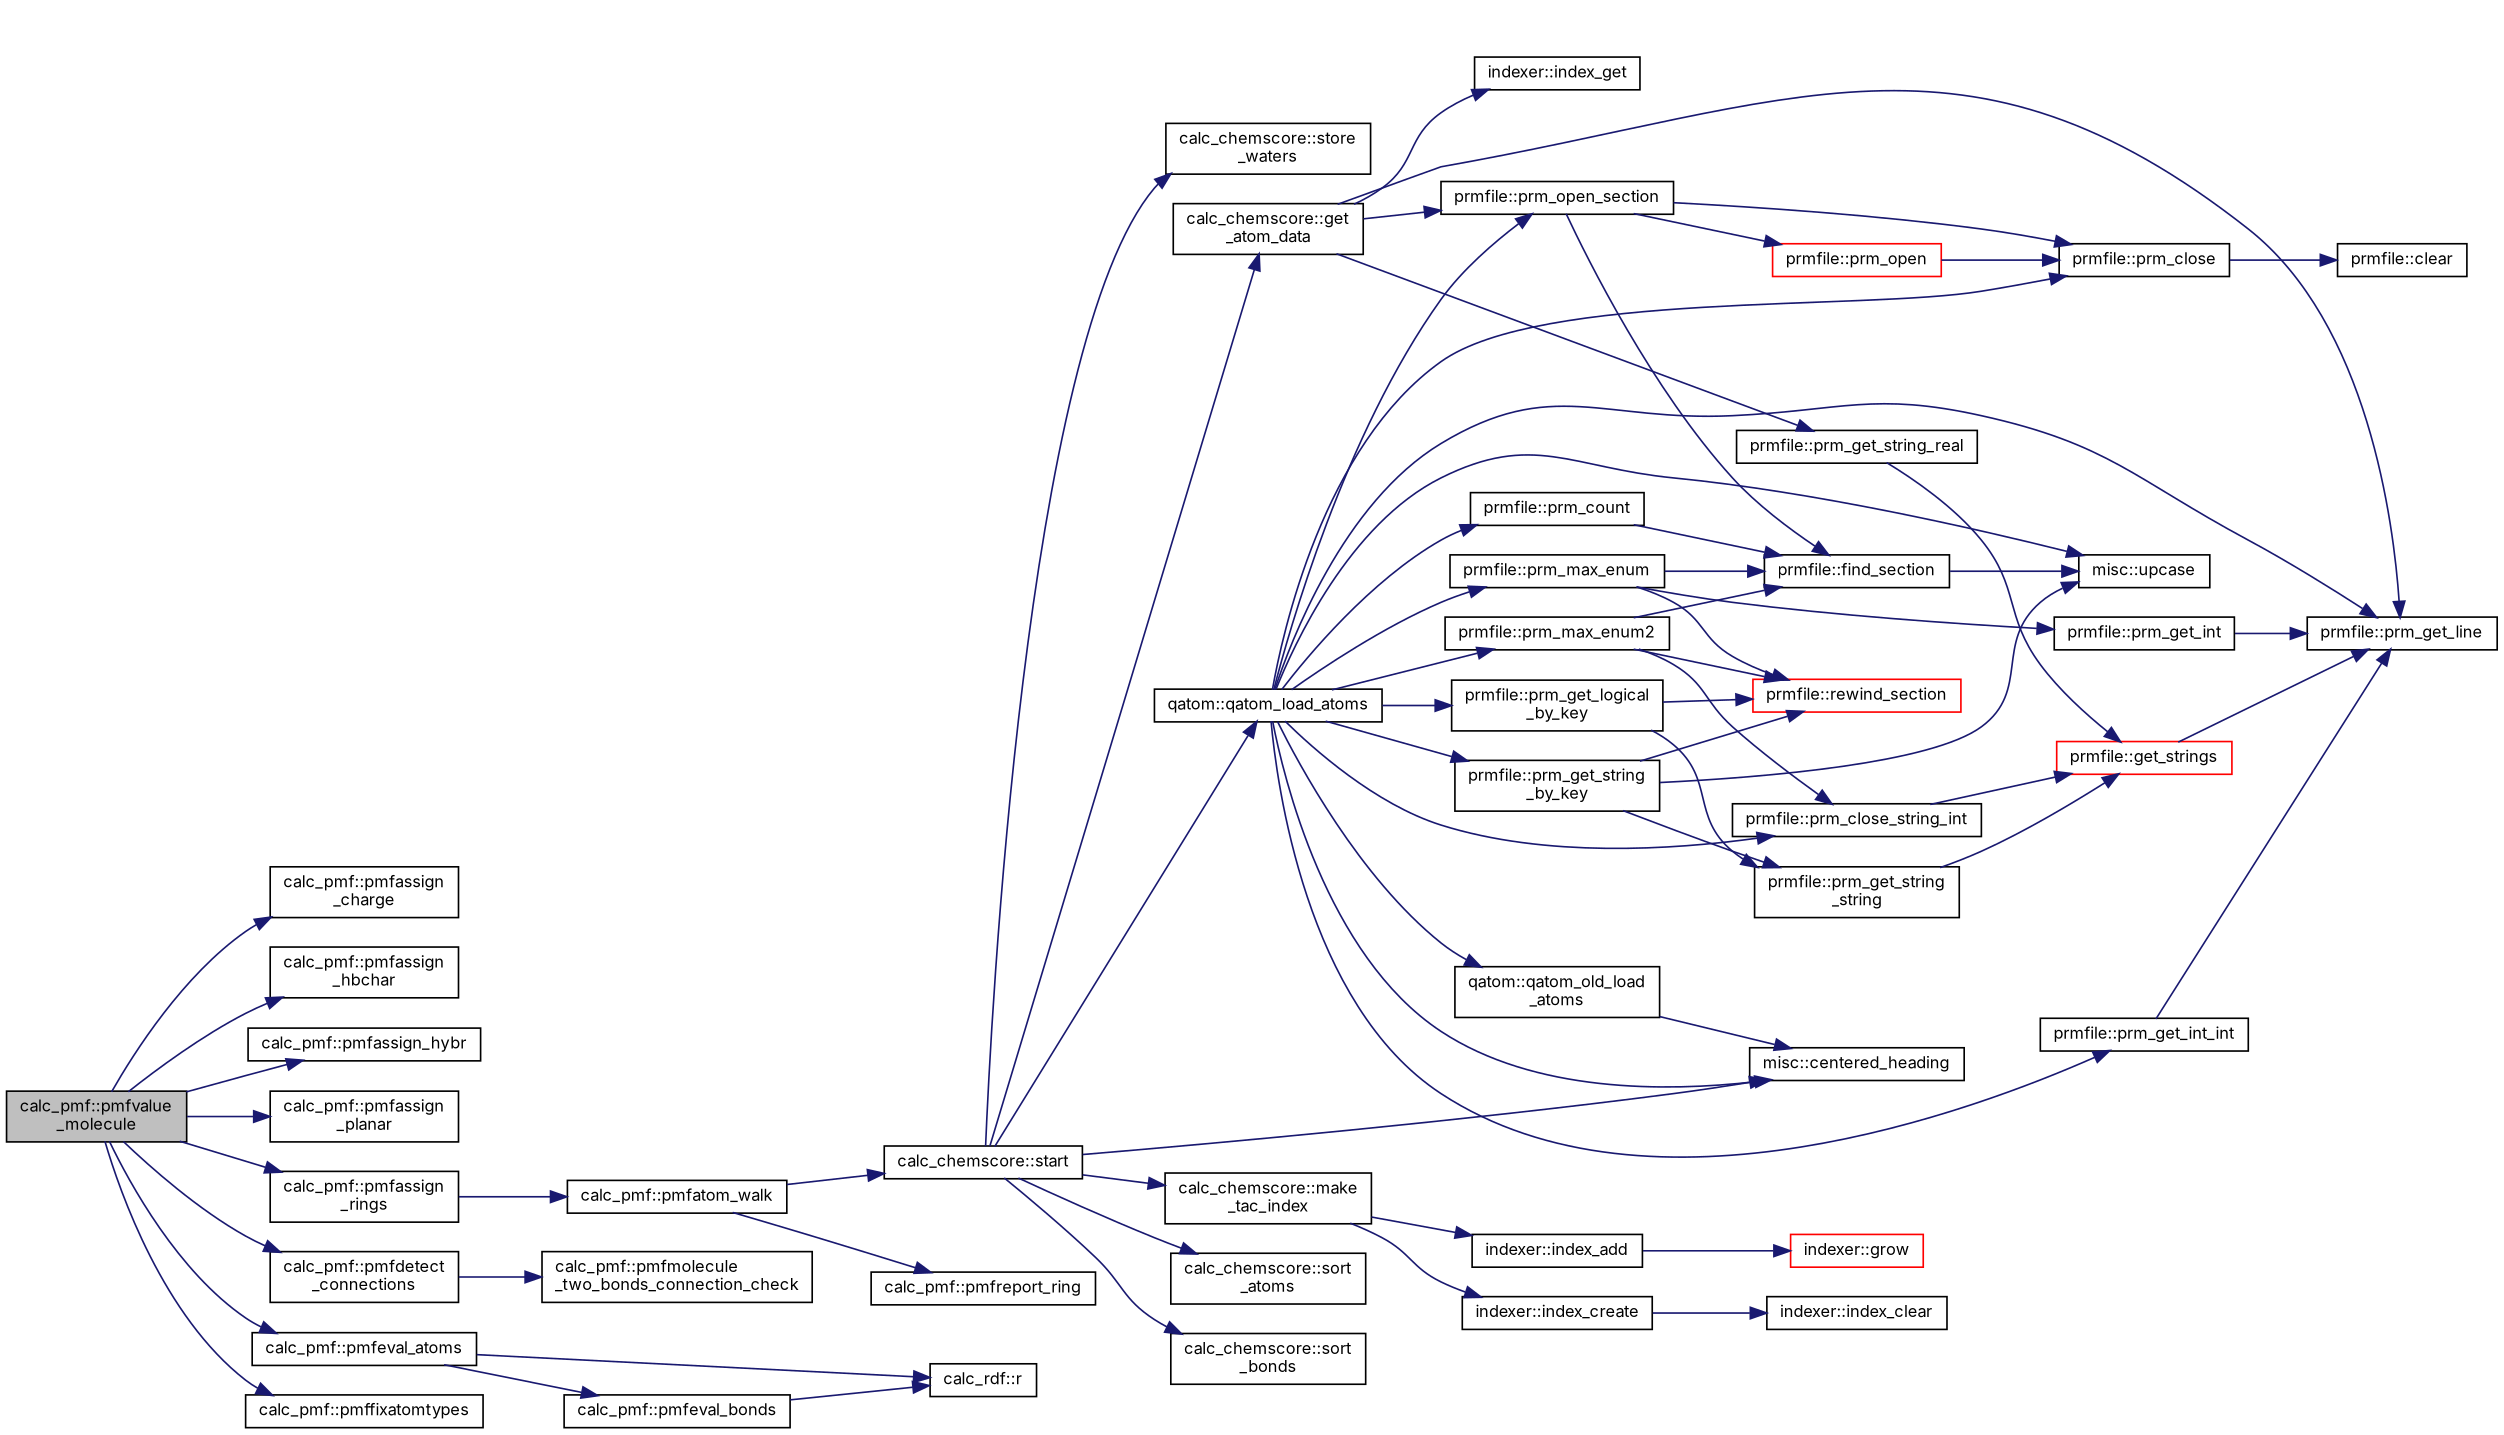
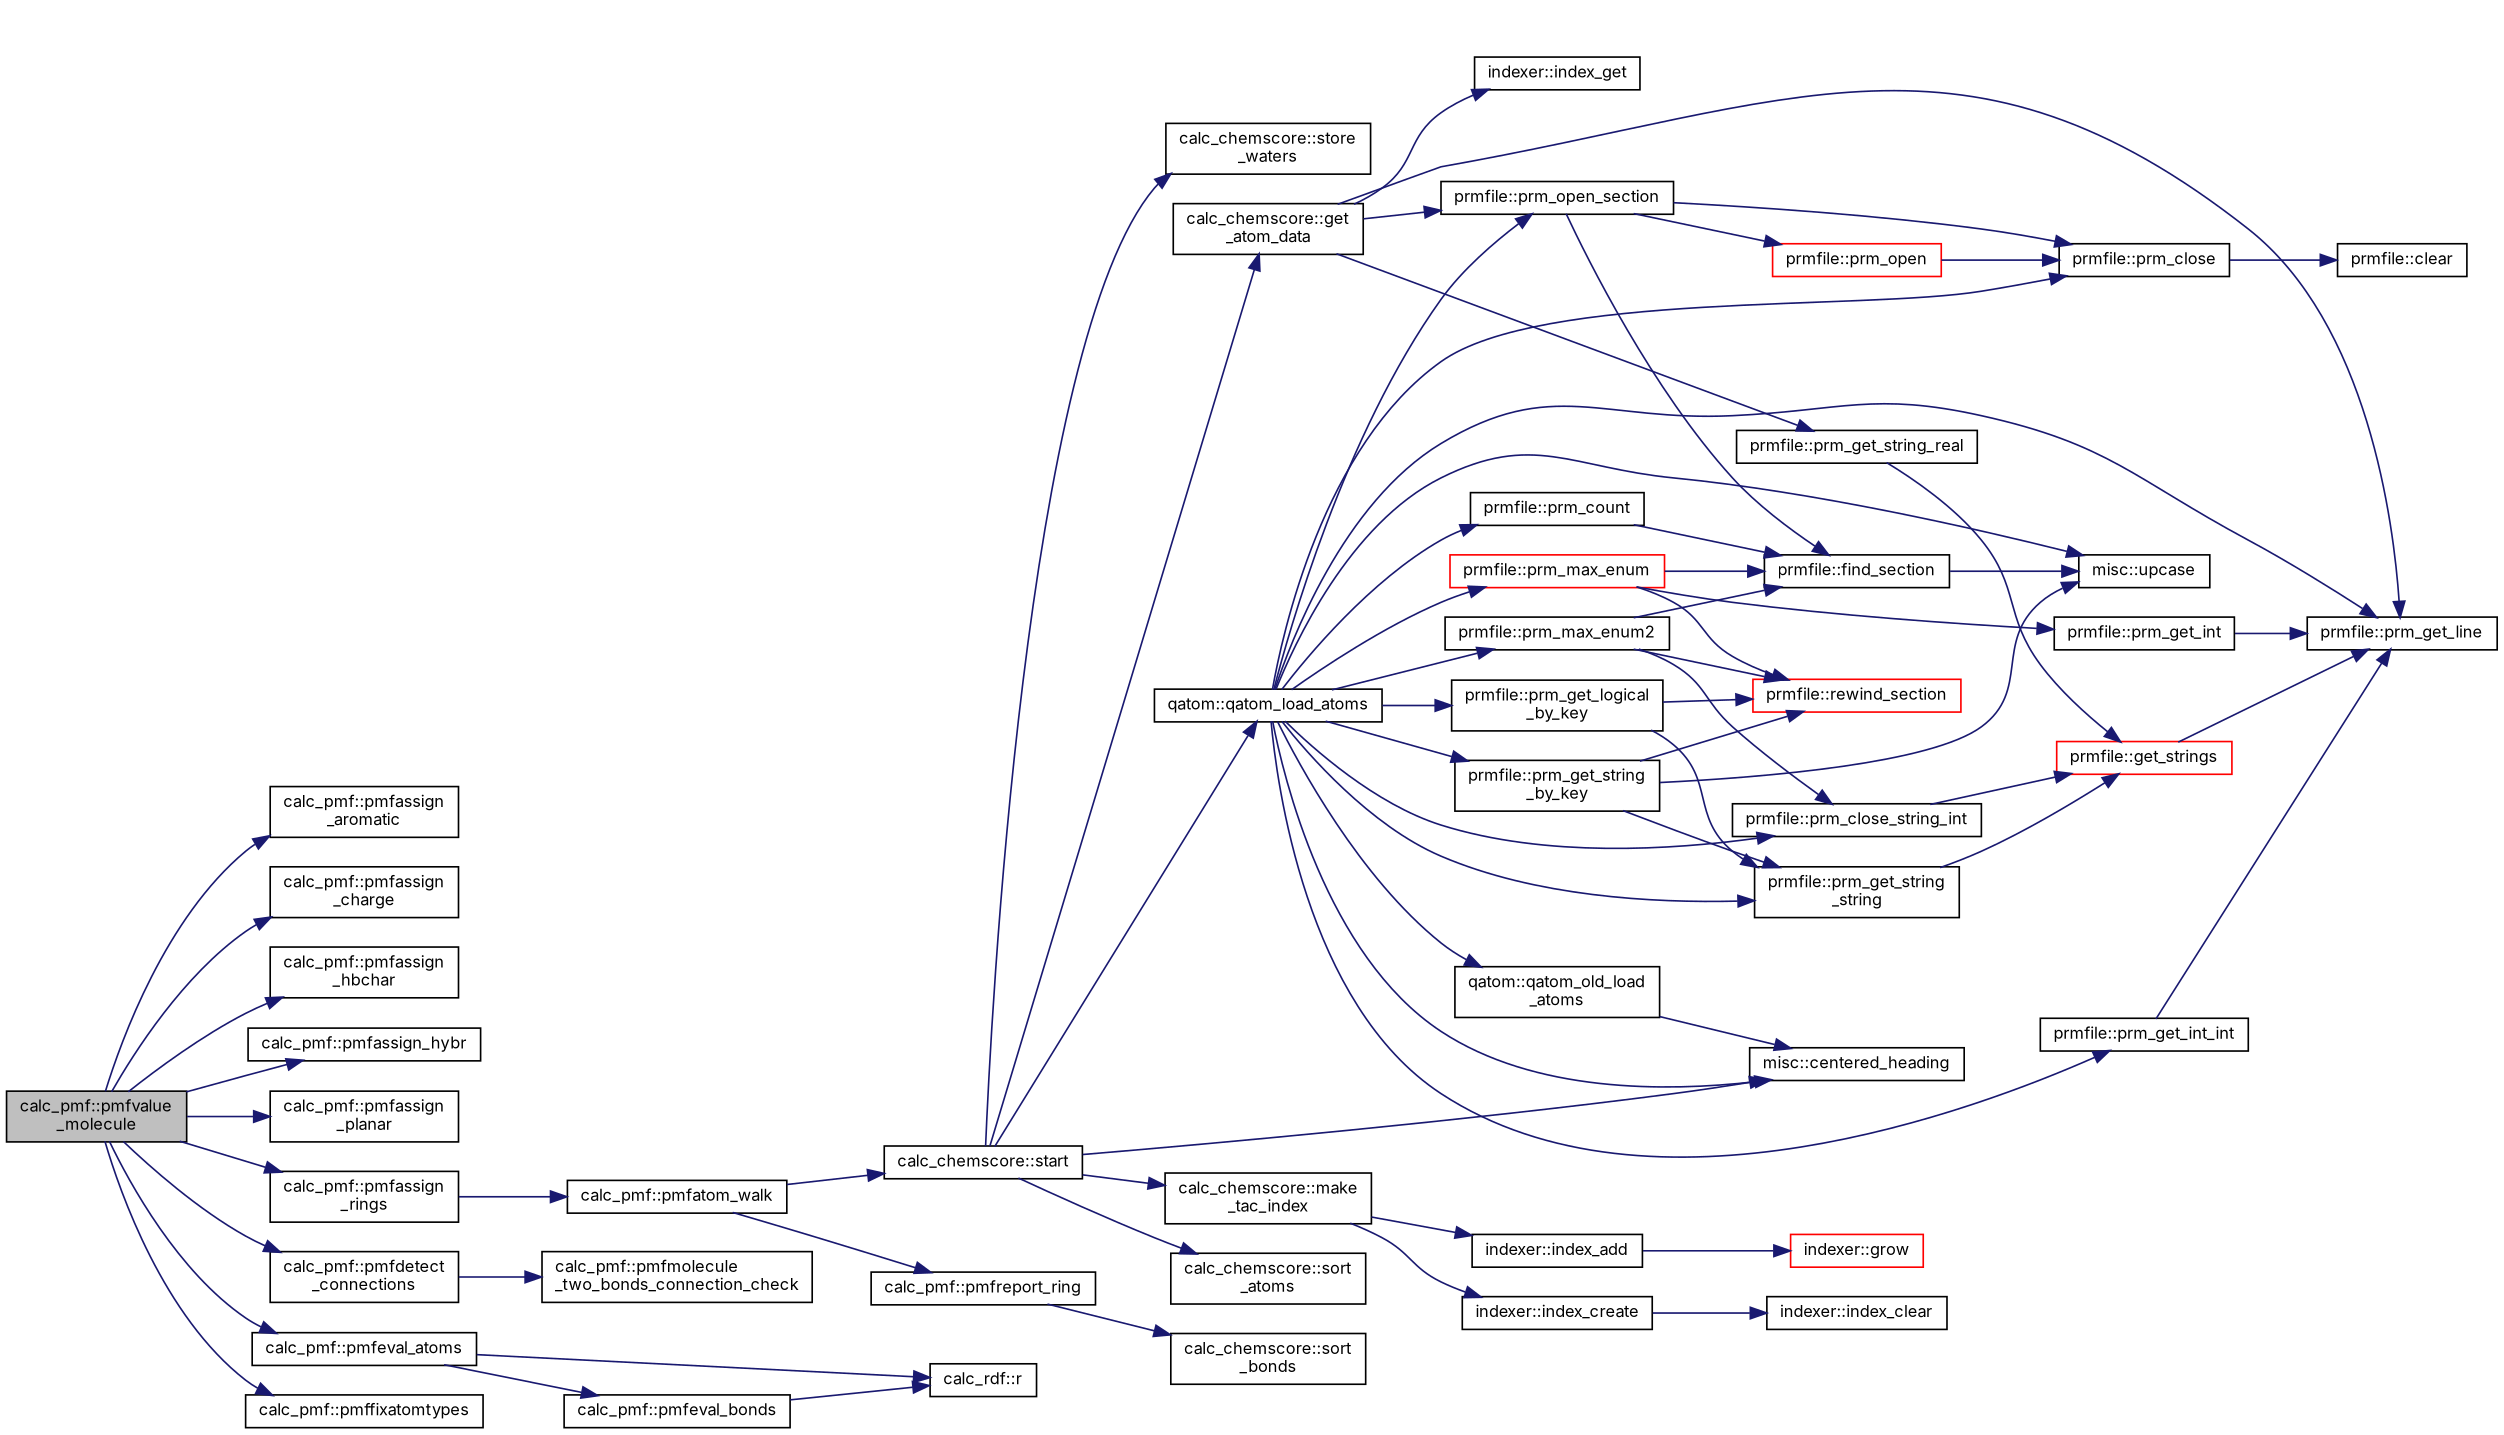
(1557, 571) -> (1557, 571)
none -> (364, 812)
none -> (1484, 872)
(1088, 1250) -> (1101, 1317)
